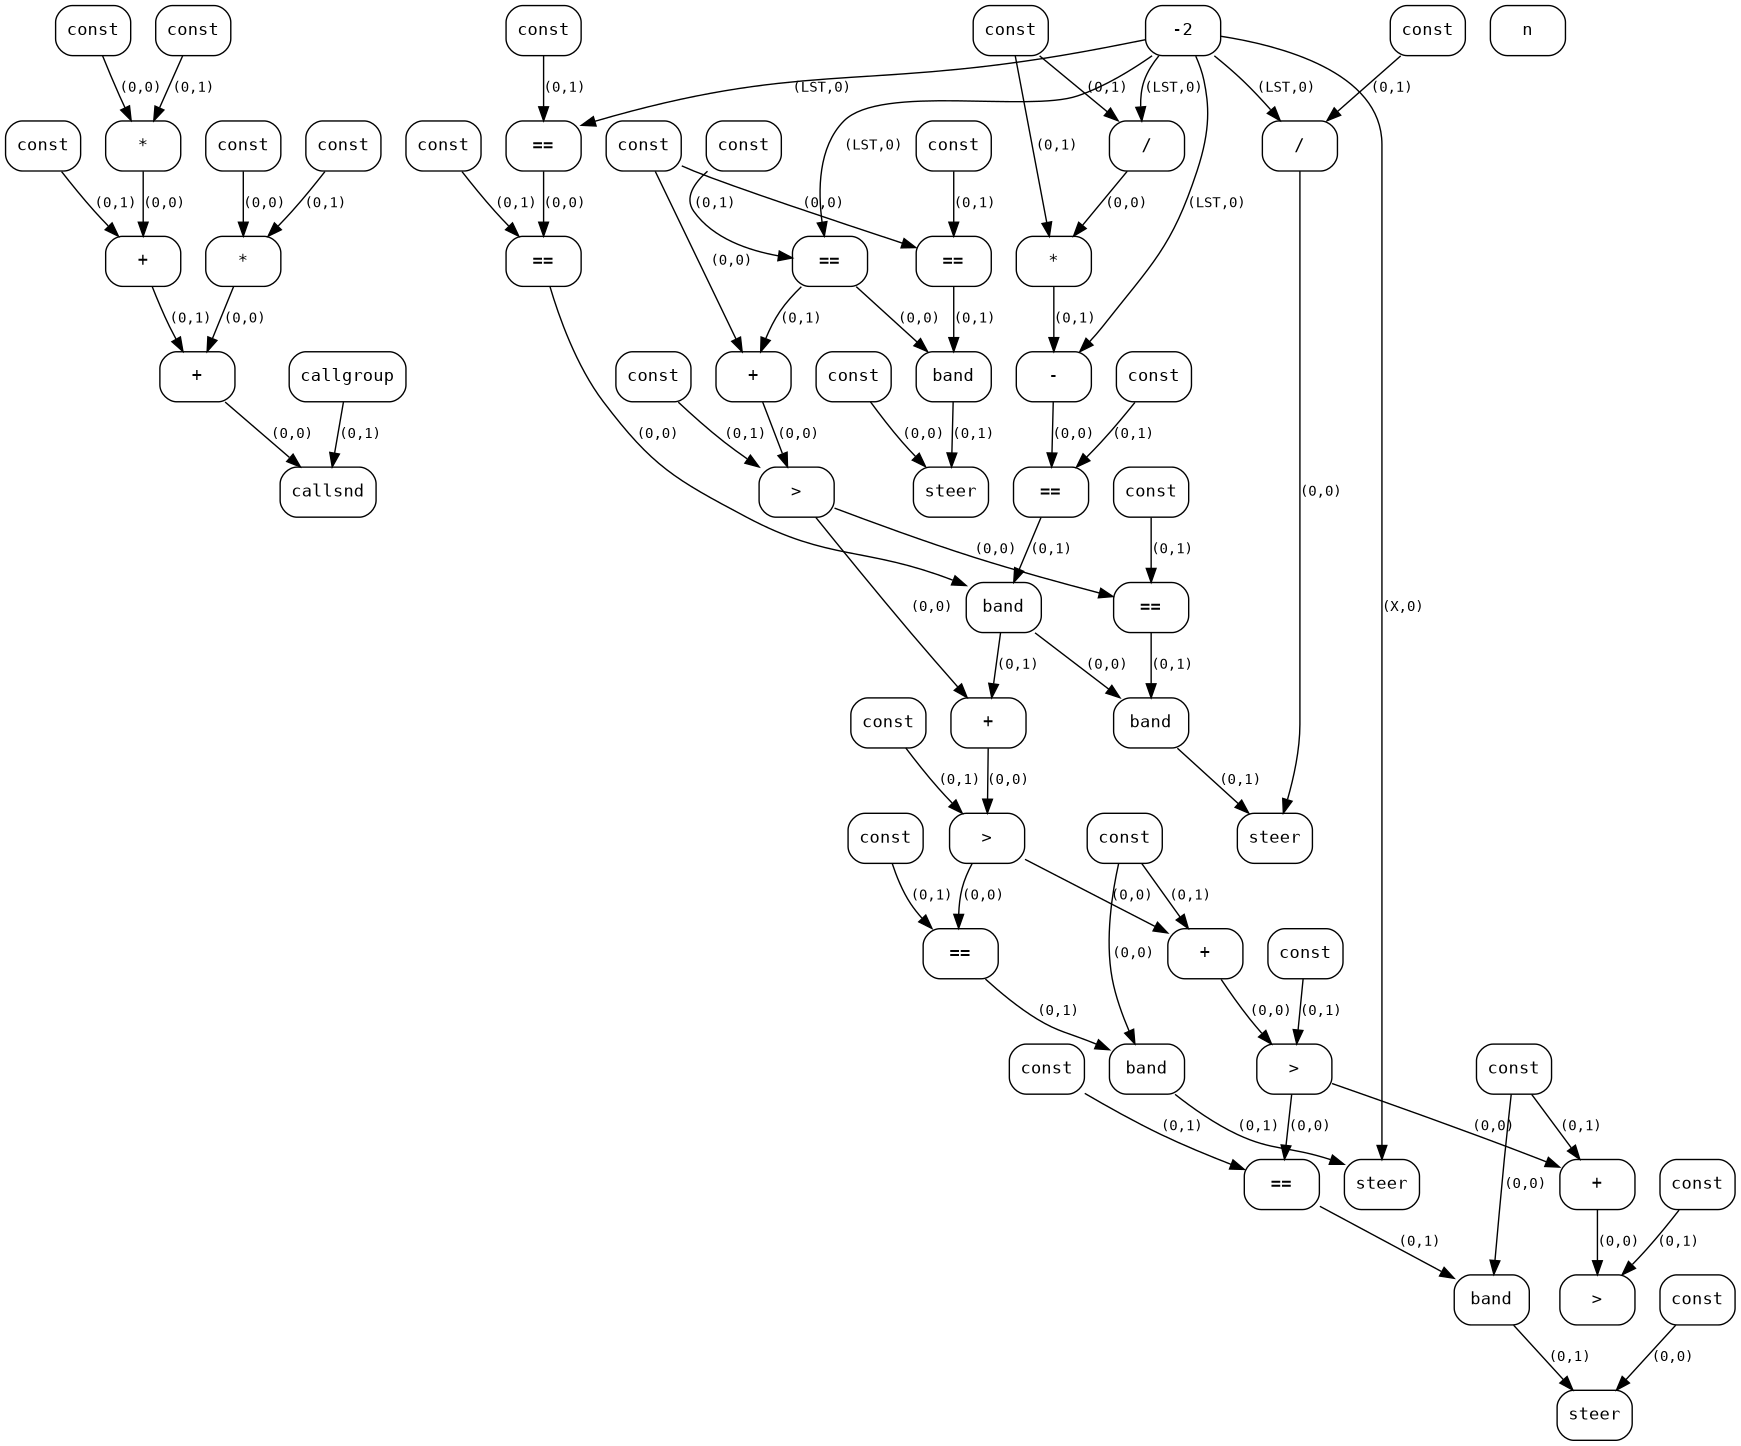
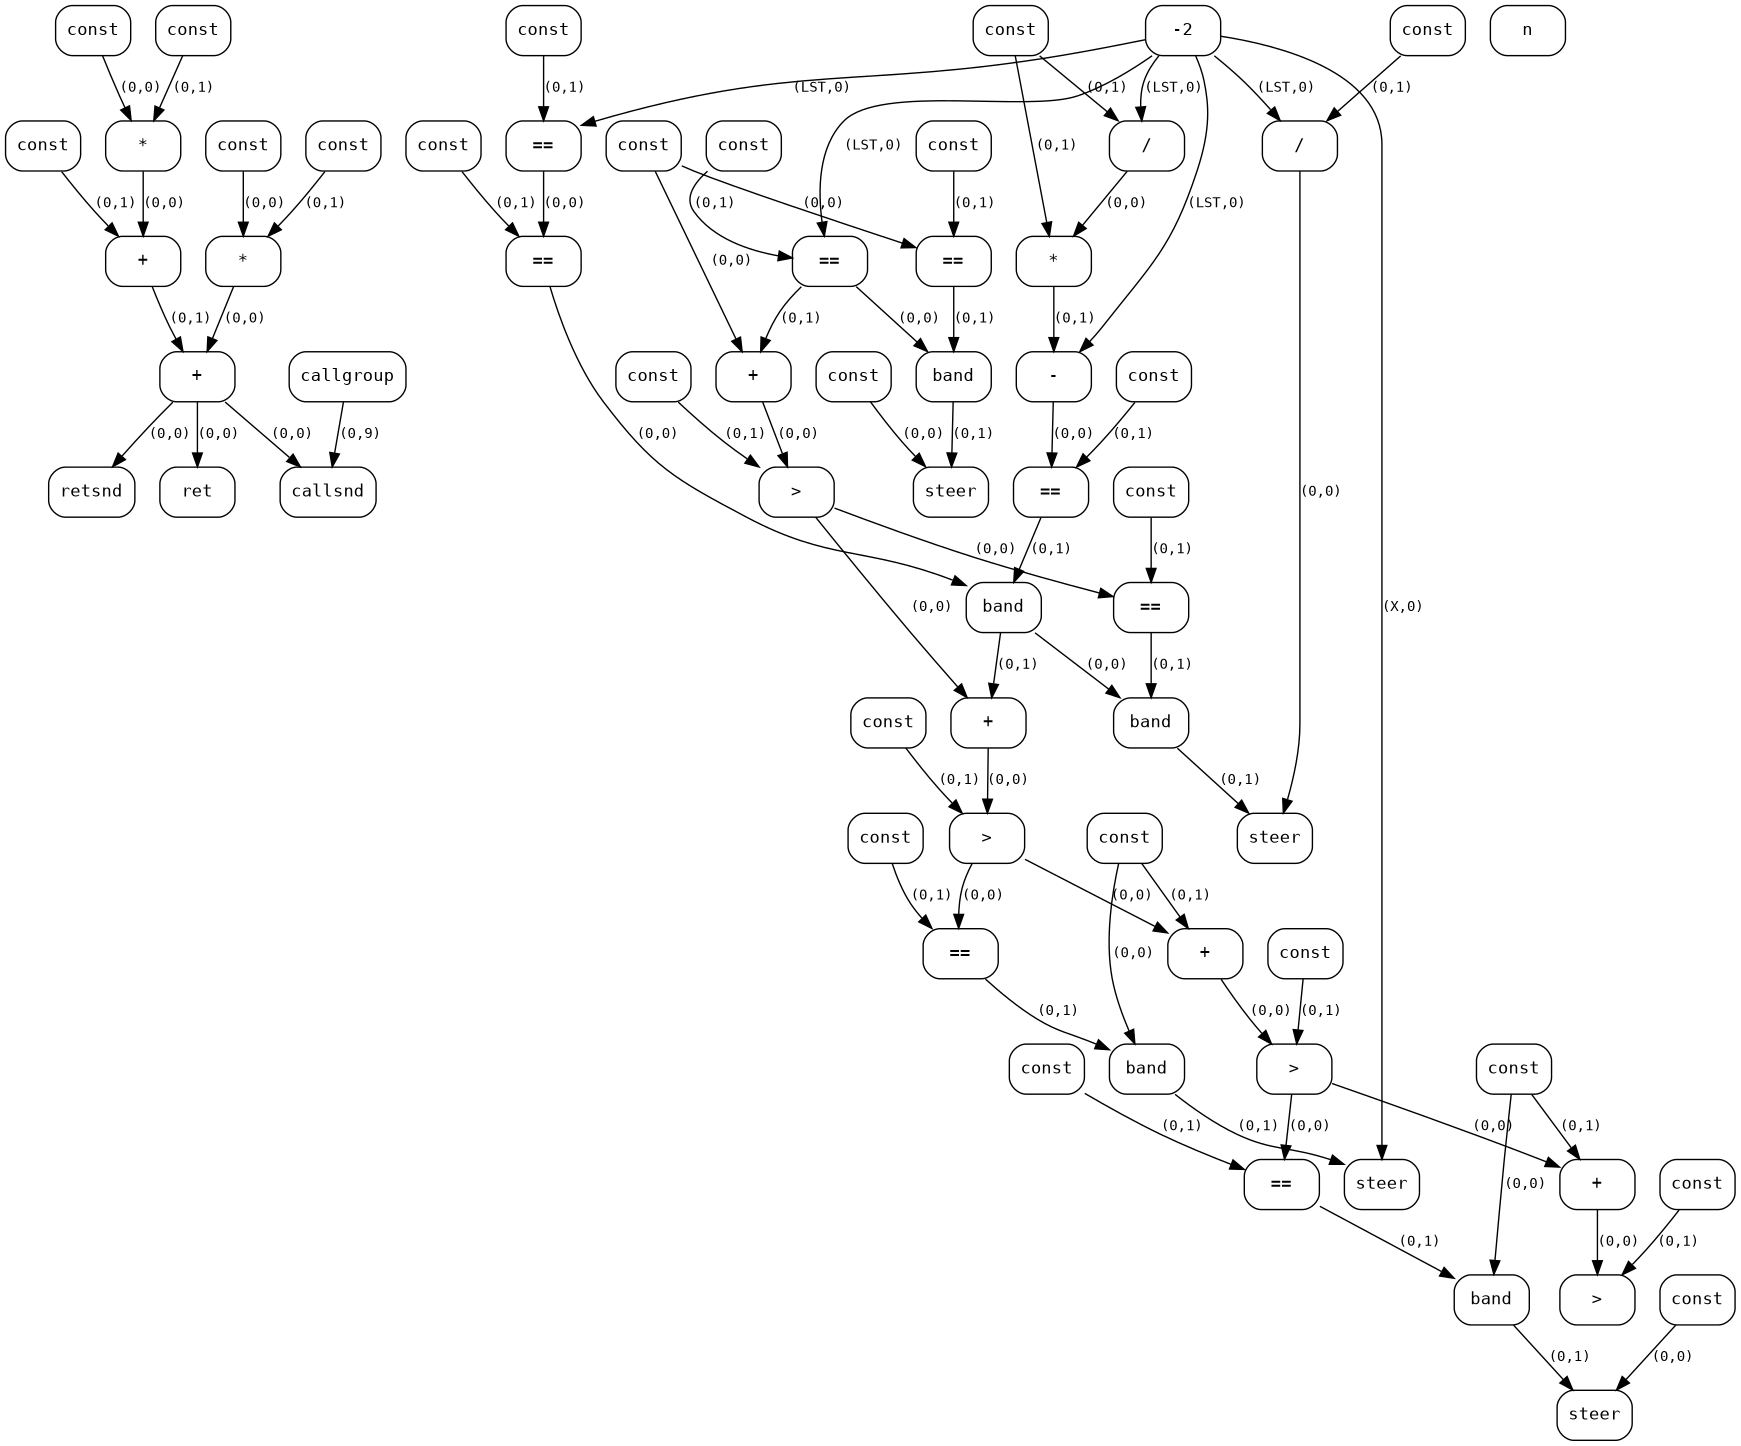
(361, 434) -> (361, 434)
none -> (92, 492)
none -> (197, 492)
